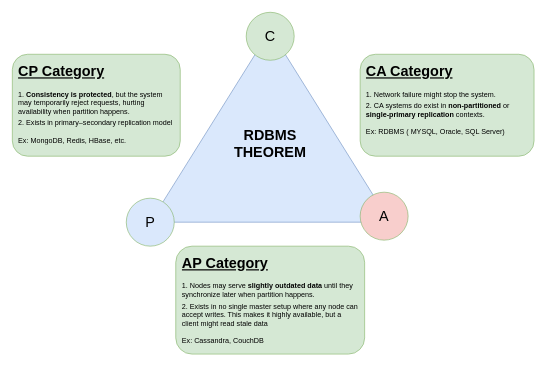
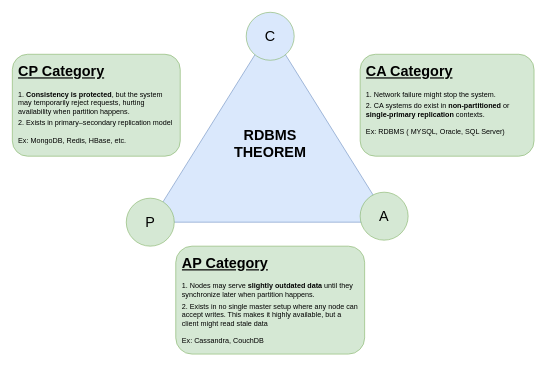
(270, 36) -> (270, 36)
(384, 216) -> (384, 216)
(150, 222) -> (150, 222)
